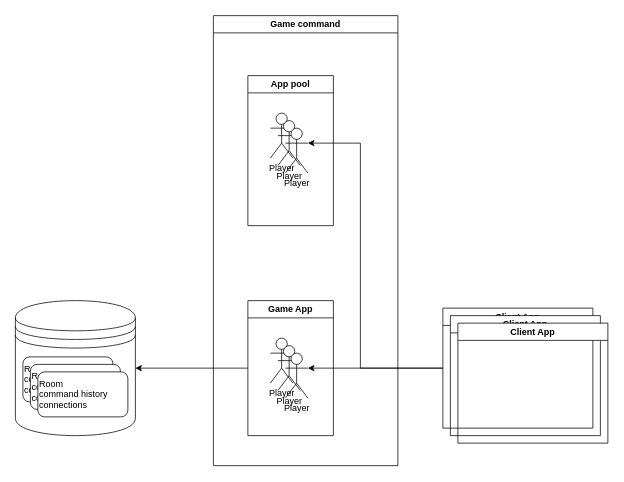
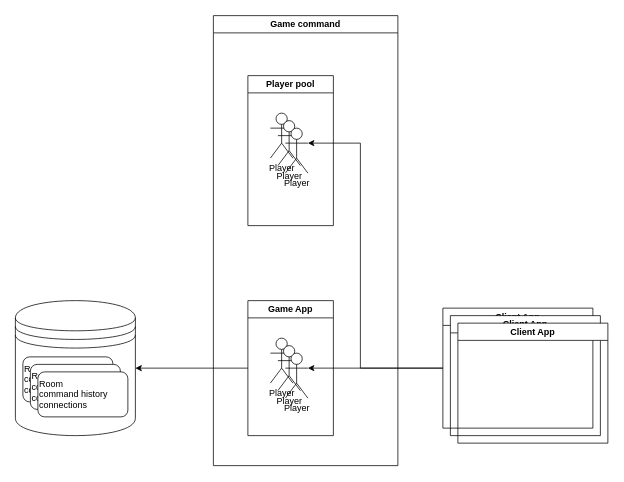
(291, 84) -> (291, 84)
